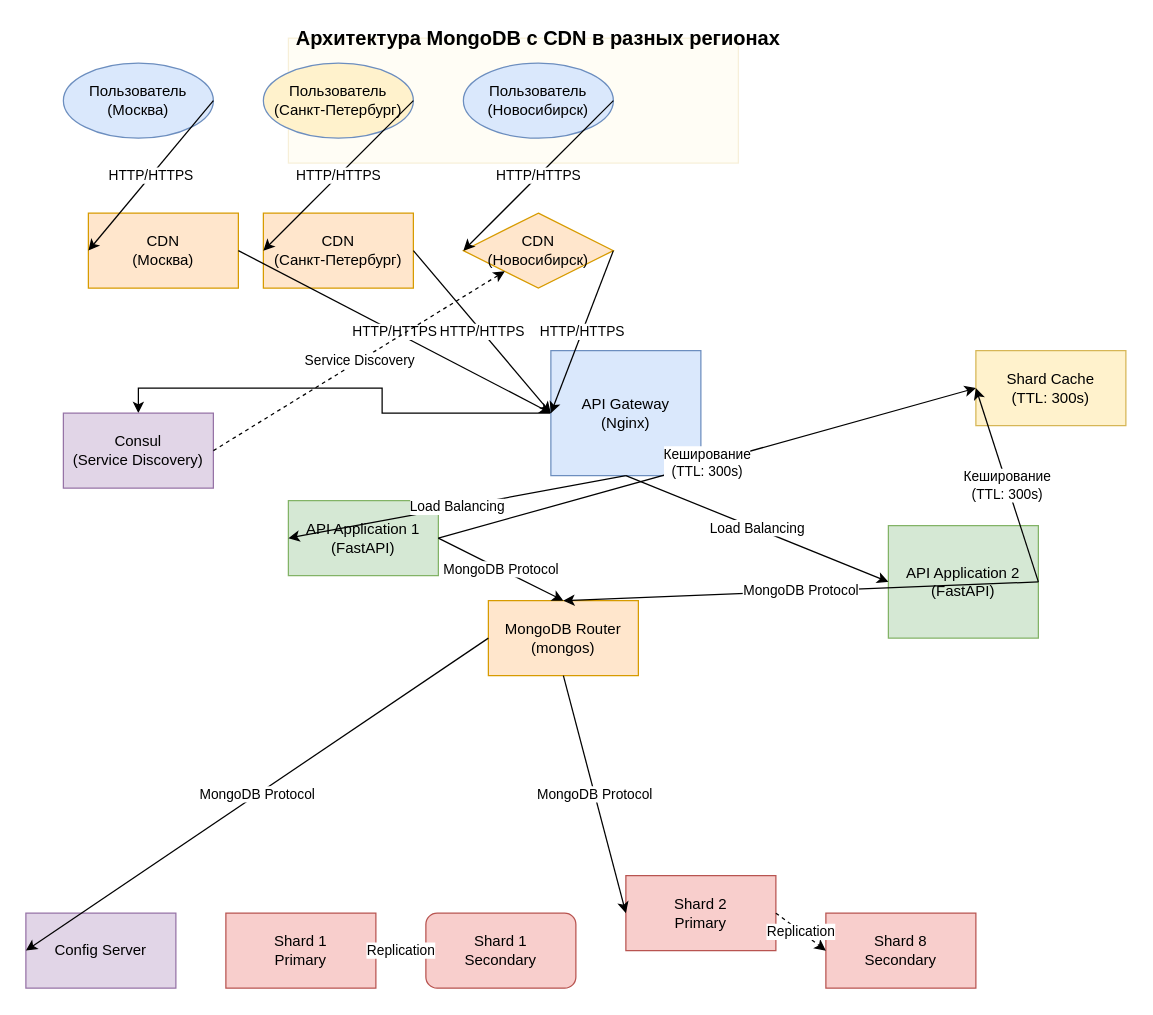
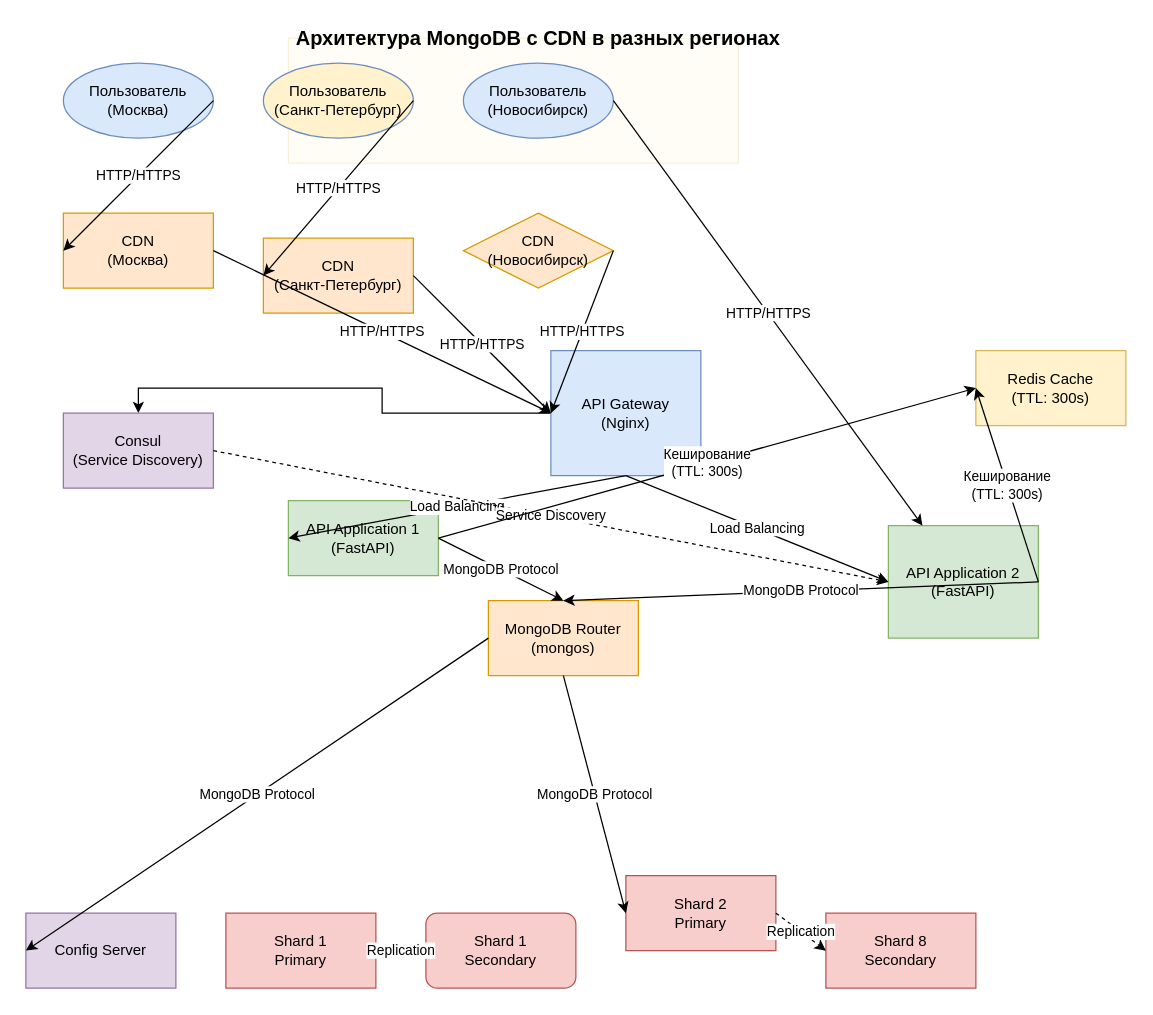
(541, 173) -> (765, 310)
(163, 251) -> (138, 251)
(338, 251) -> (338, 276)
(425, 320) -> (734, 552)
(1051, 388) -> (1051, 388)
